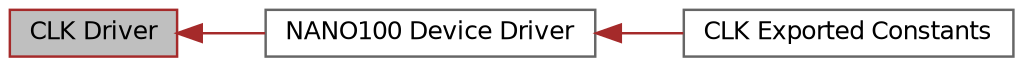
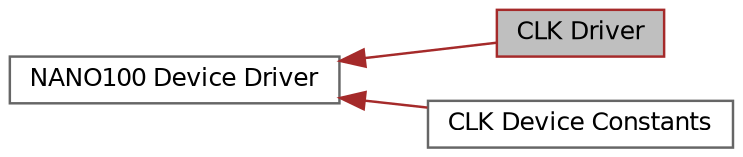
(233, 33) -> (431, 50)
(849, 33) -> (580, 124)
